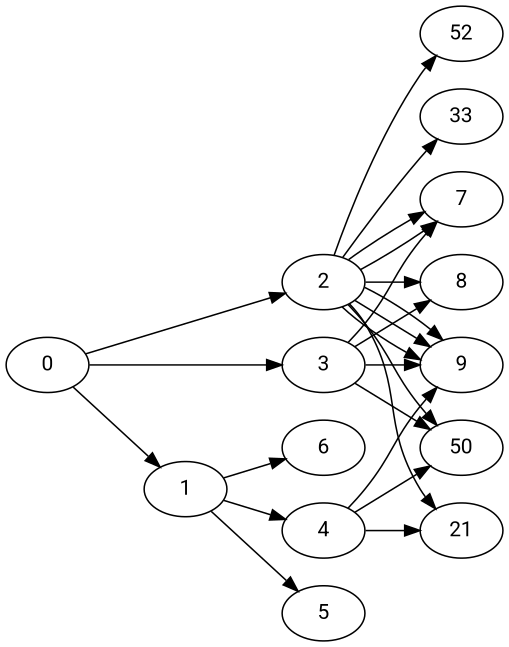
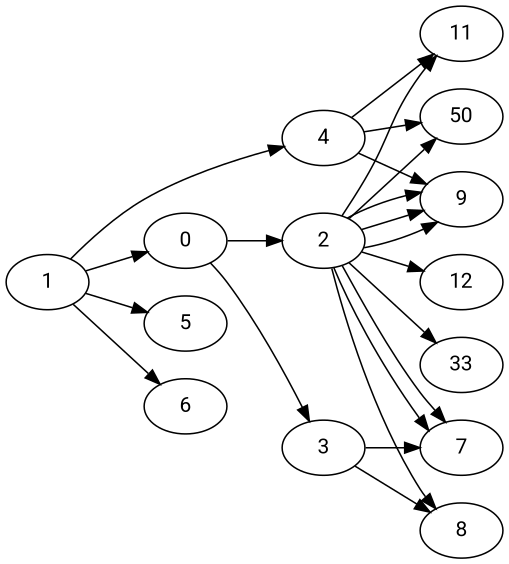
(462, 34) -> (462, 282)
(385, 365) -> none
(381, 399) -> none
(111, 422) -> (109, 264)
(462, 531) -> (462, 34)
